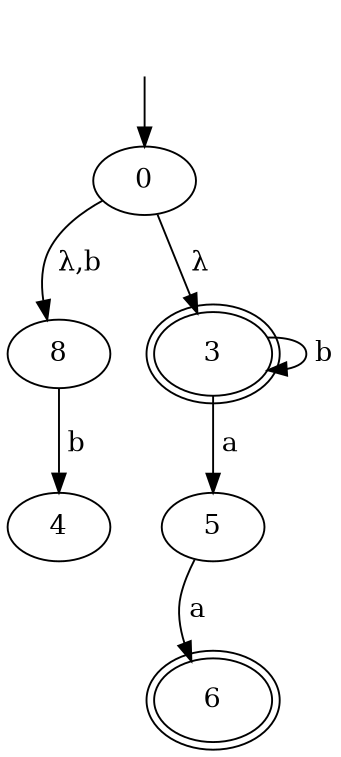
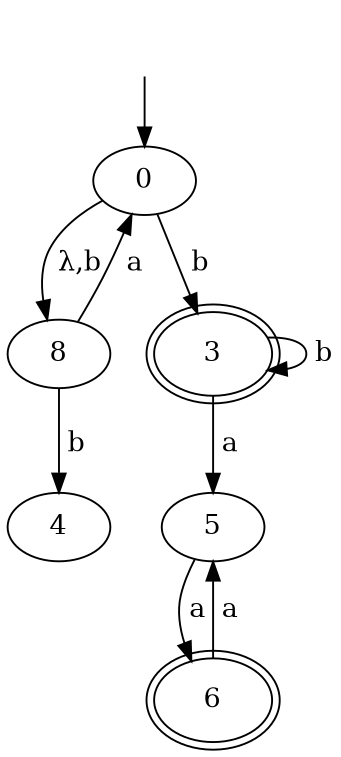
(196, 264) -> (196, 264)
none -> (103, 278)
none -> (213, 620)
